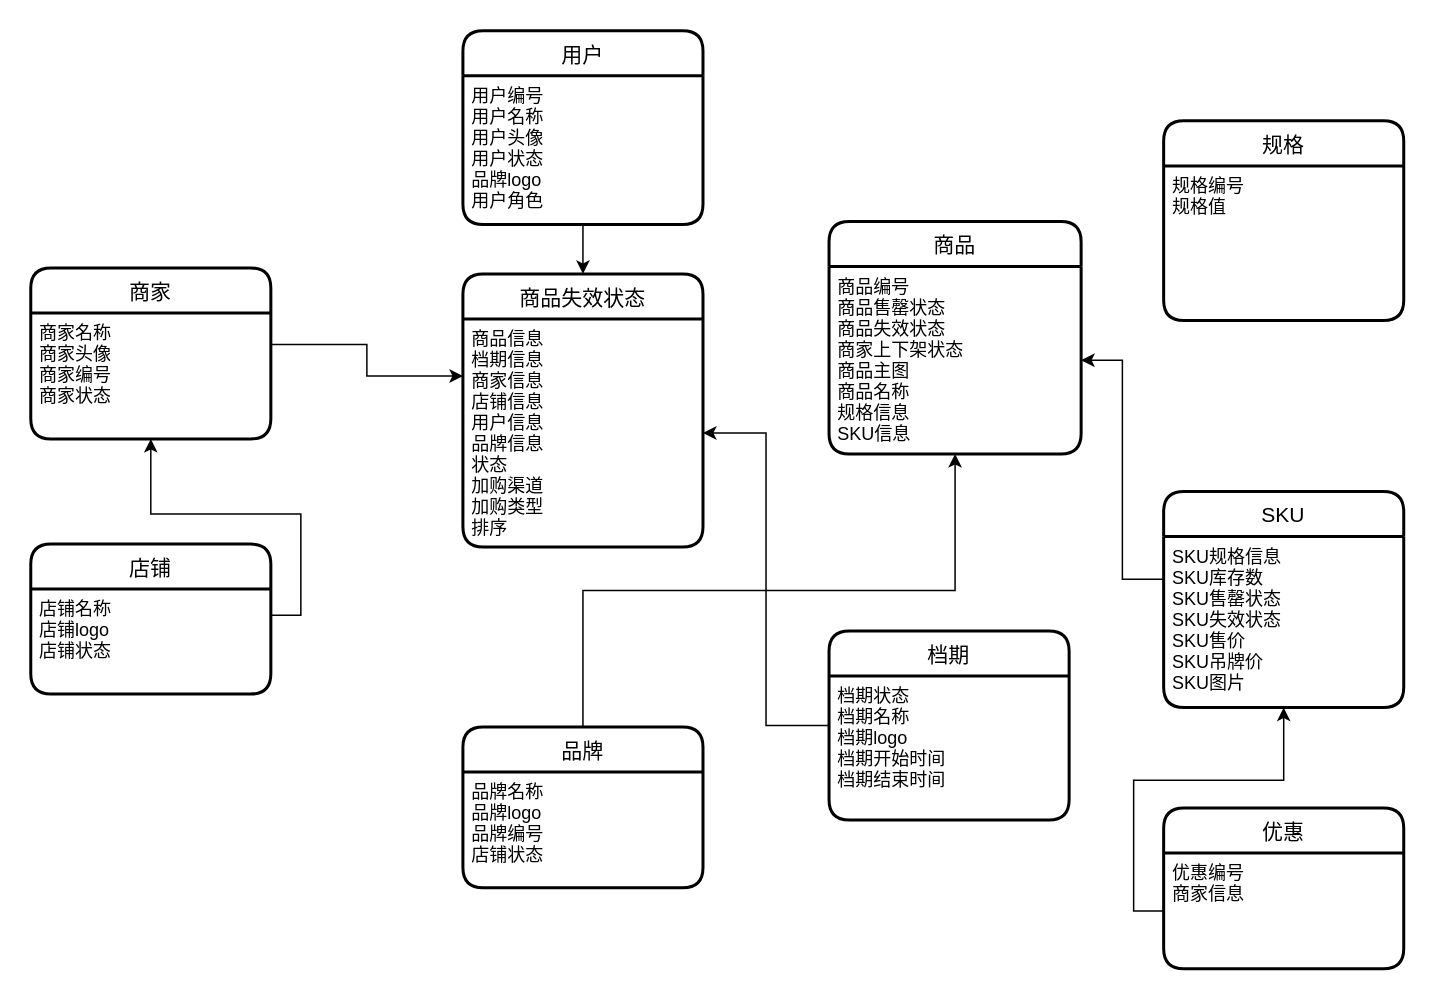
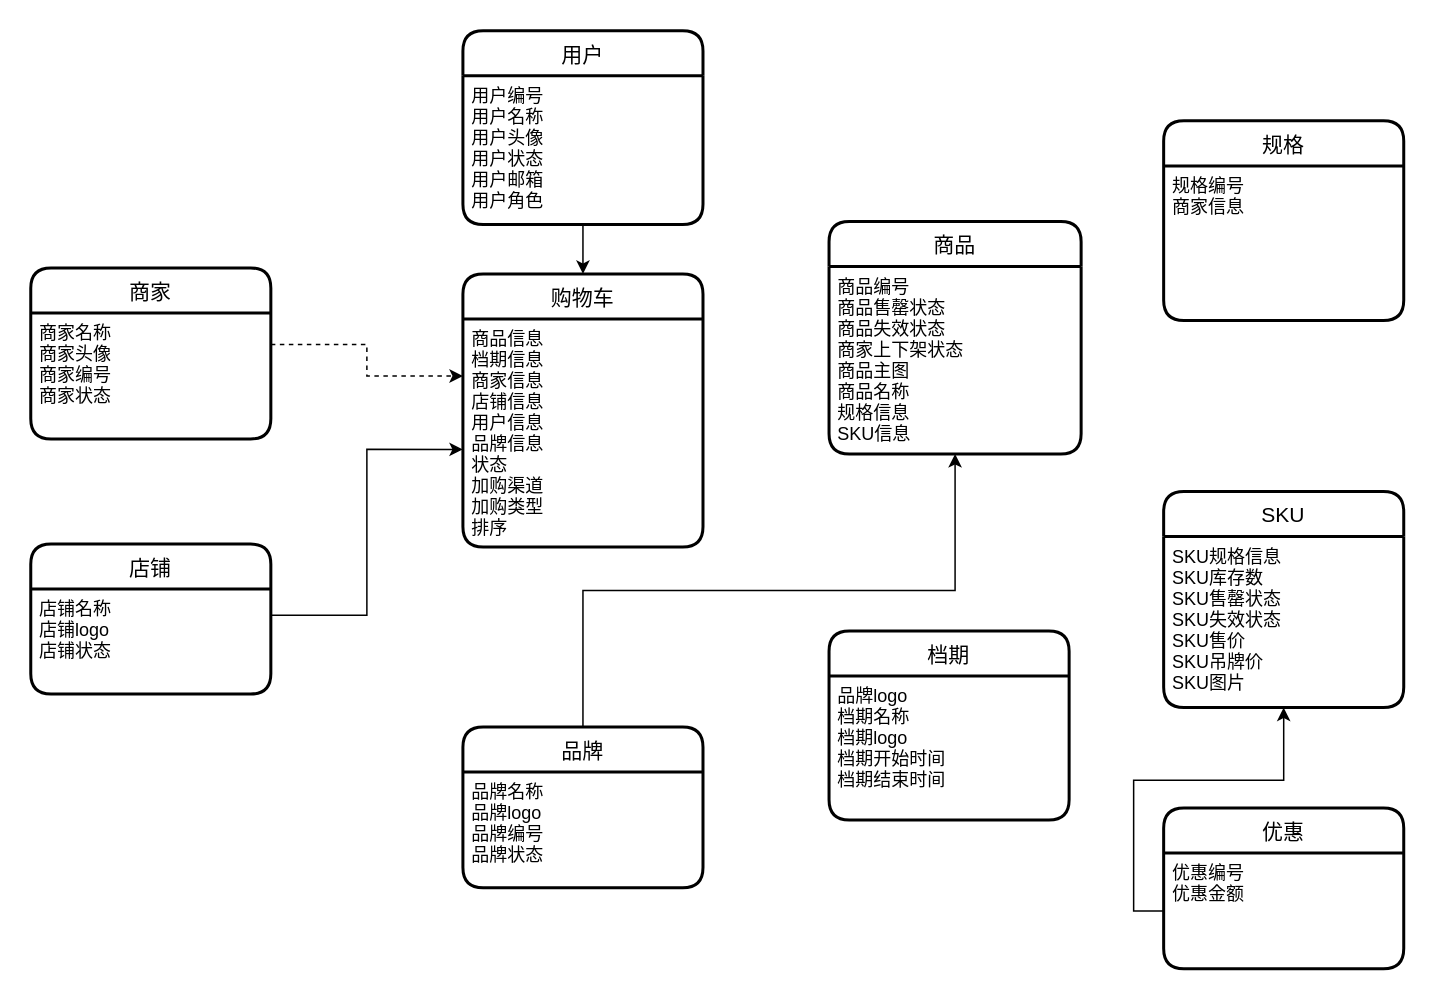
(507, 96) -> (507, 96)
(1208, 186) -> (1208, 186)
(582, 298) -> (582, 298)
(367, 355) -> (367, 355)
(1122, 474) -> none
(246, 514) -> (367, 524)
(766, 583) -> none
(873, 696) -> (873, 696)
(507, 792) -> (507, 792)
(1208, 873) -> (1208, 873)
